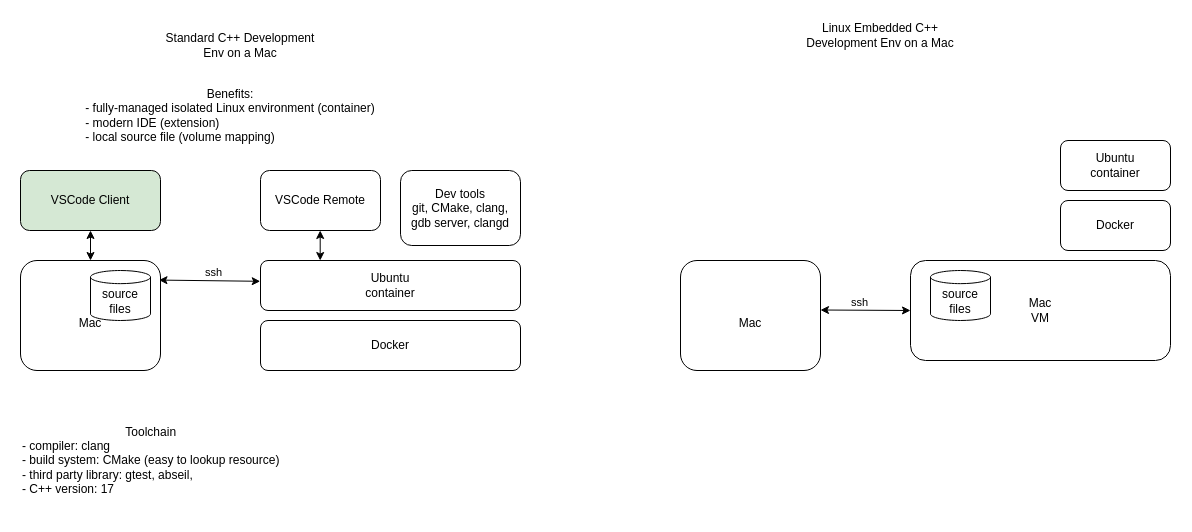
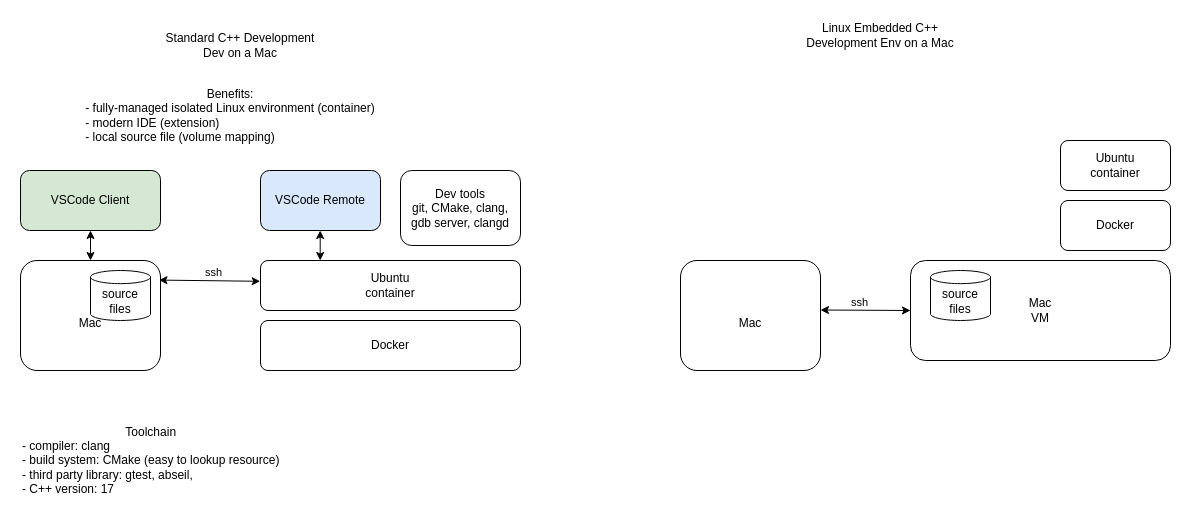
(241, 46) -> (241, 46)
(321, 201) -> (321, 201)
